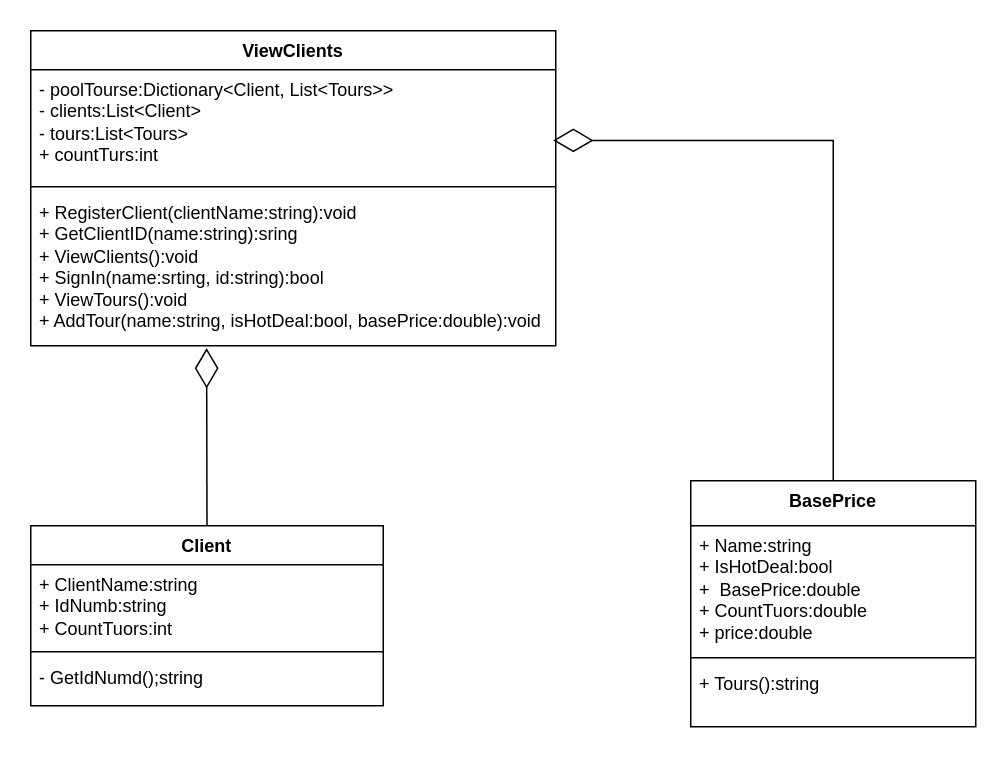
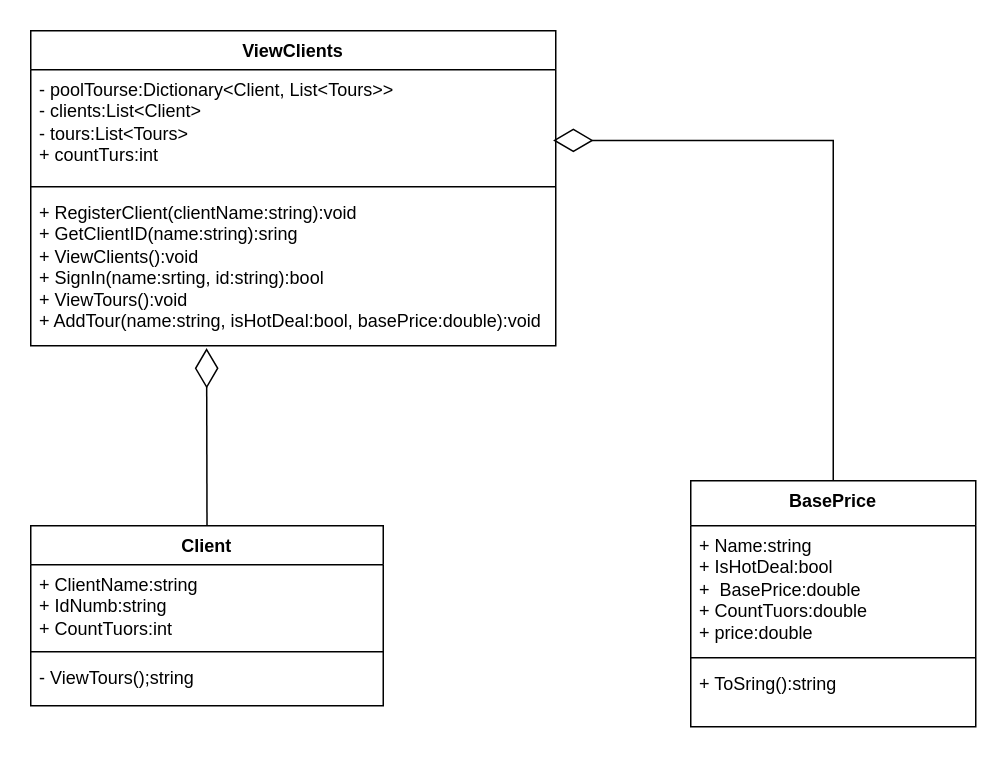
(134, 679) -> (131, 679)
(773, 685) -> (781, 685)
